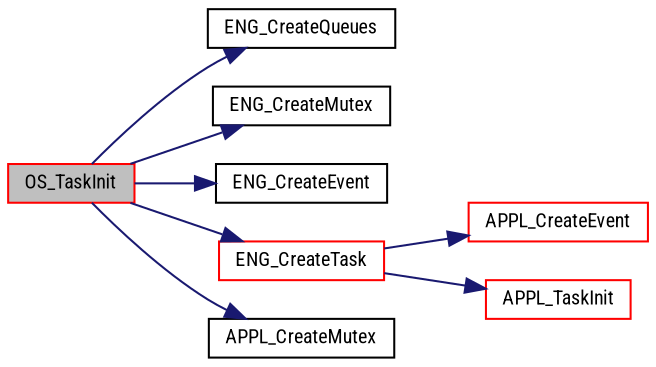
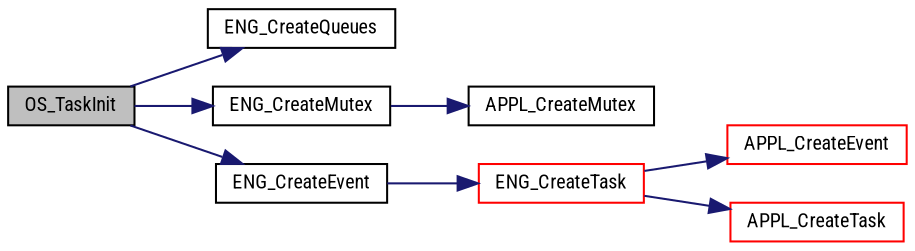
(71, 183) -> (71, 106)
(176, 219) -> (422, 183)
(156, 261) -> (419, 106)
(558, 300) -> (817, 222)
